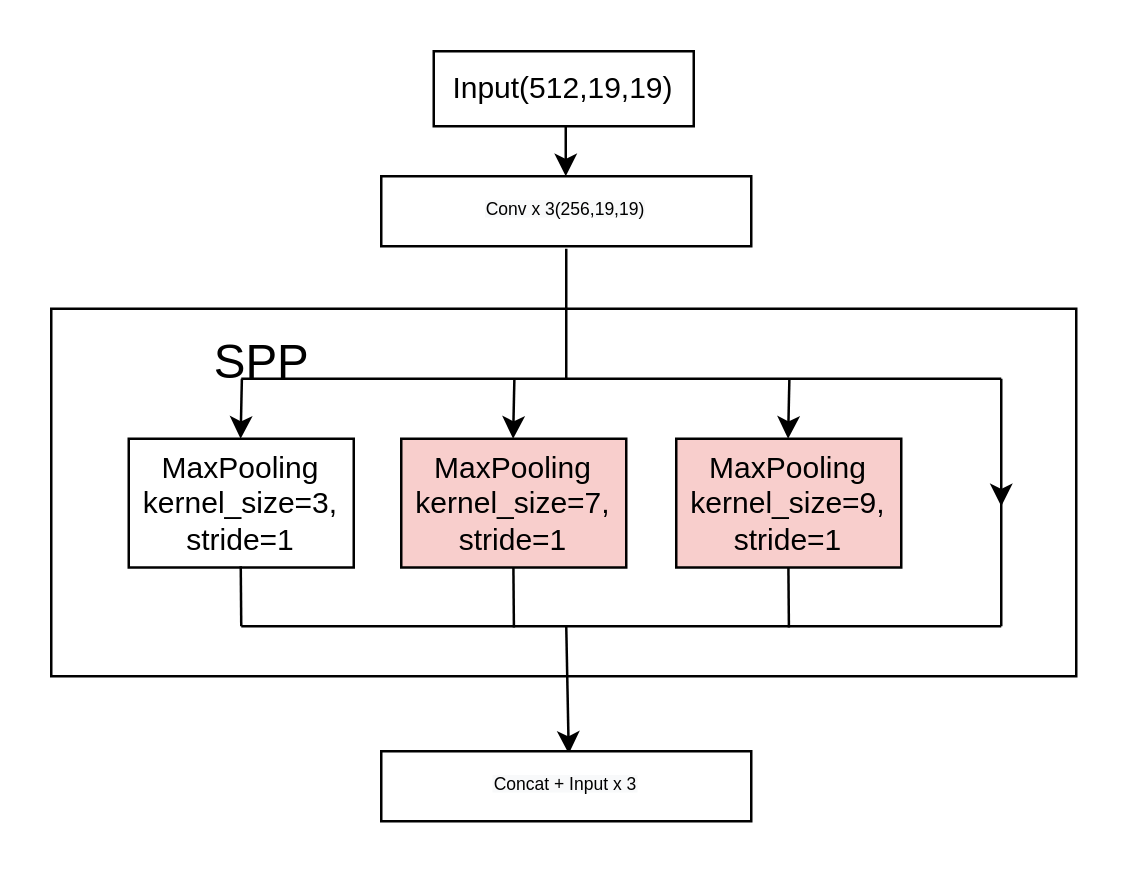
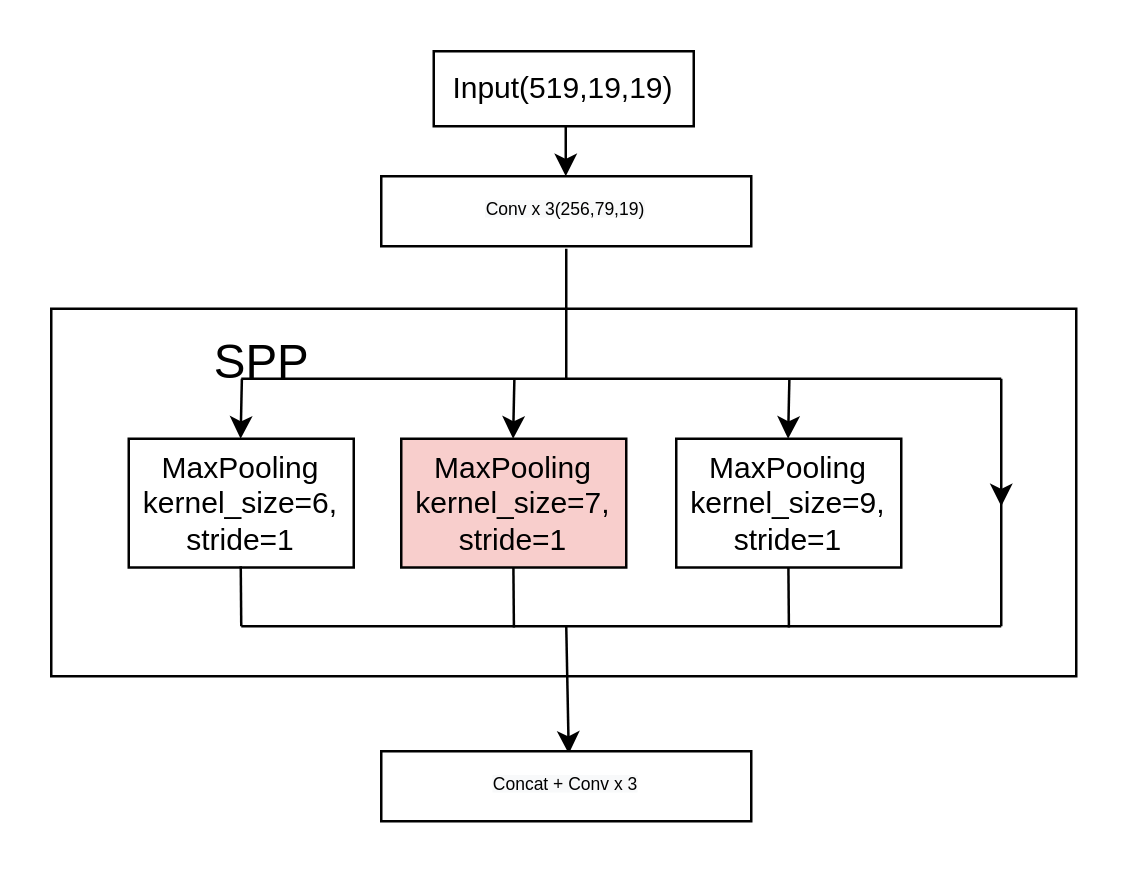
(564, 89) -> (564, 89)
(566, 211) -> (566, 211)
(789, 503) -> (789, 503)
(241, 504) -> (241, 504)
(566, 786) -> (566, 786)
